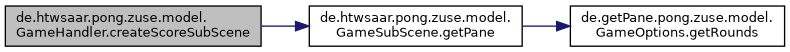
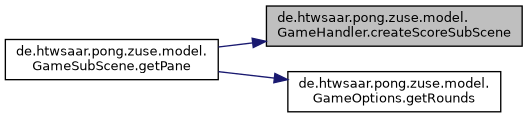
(278, 26) -> (236, 45)
(677, 26) -> (394, 92)
